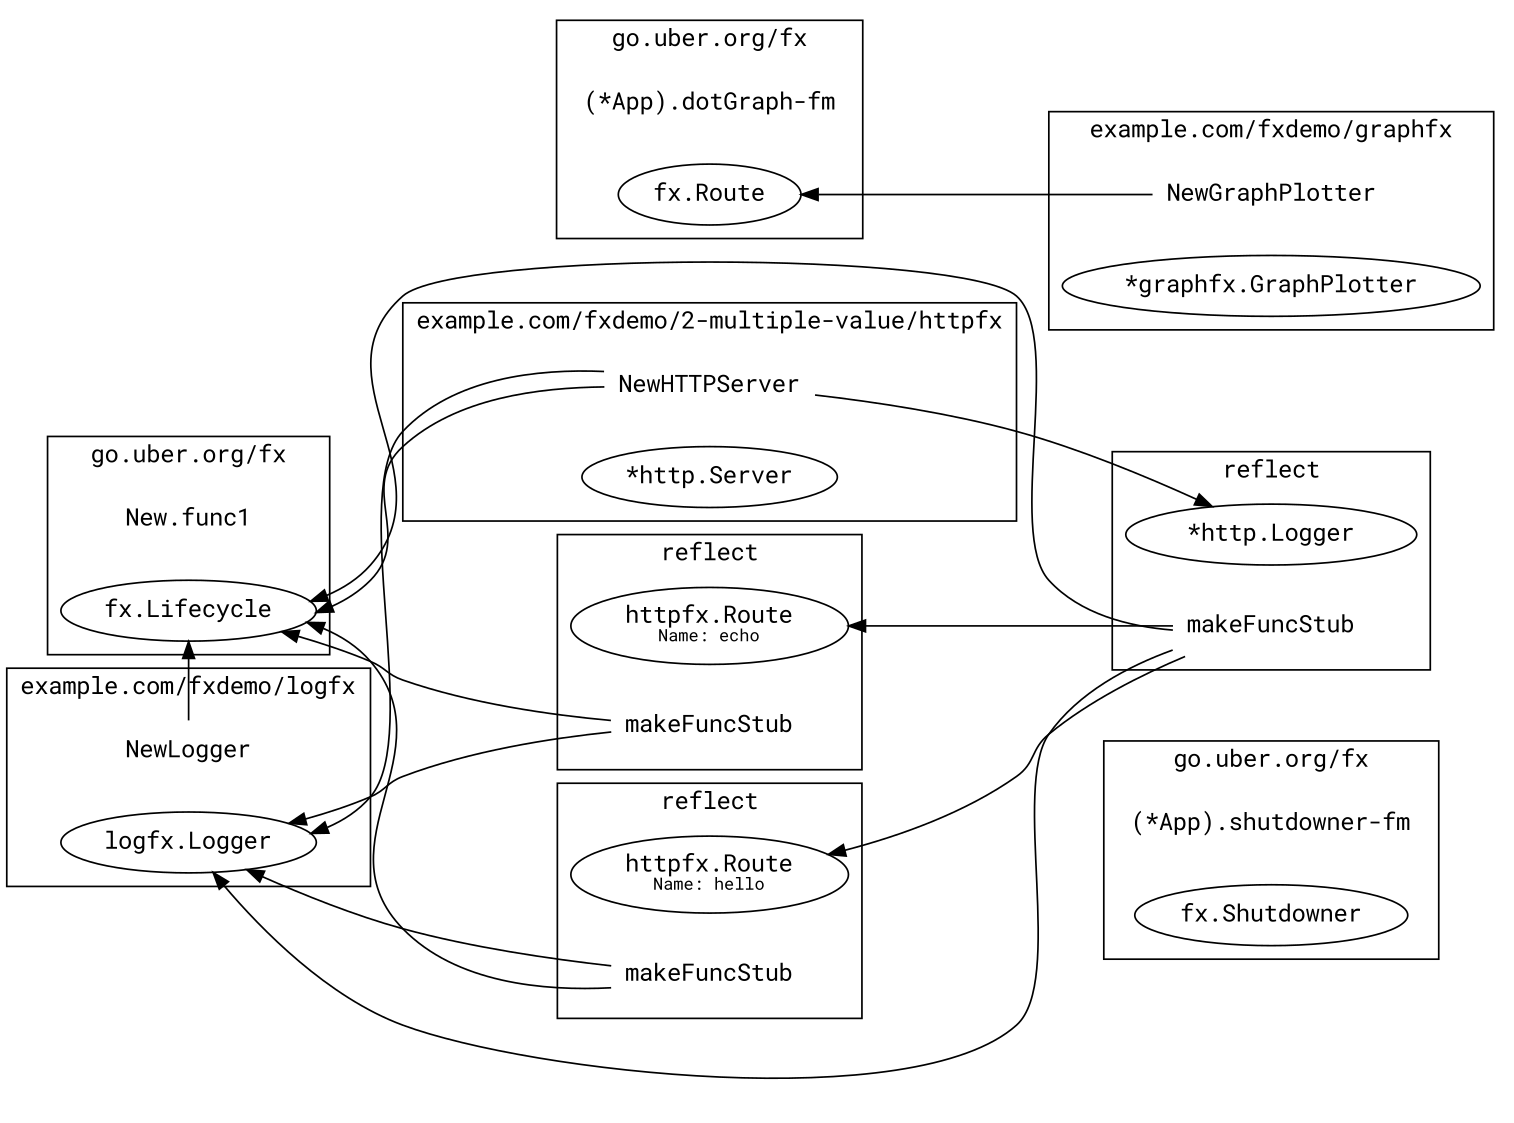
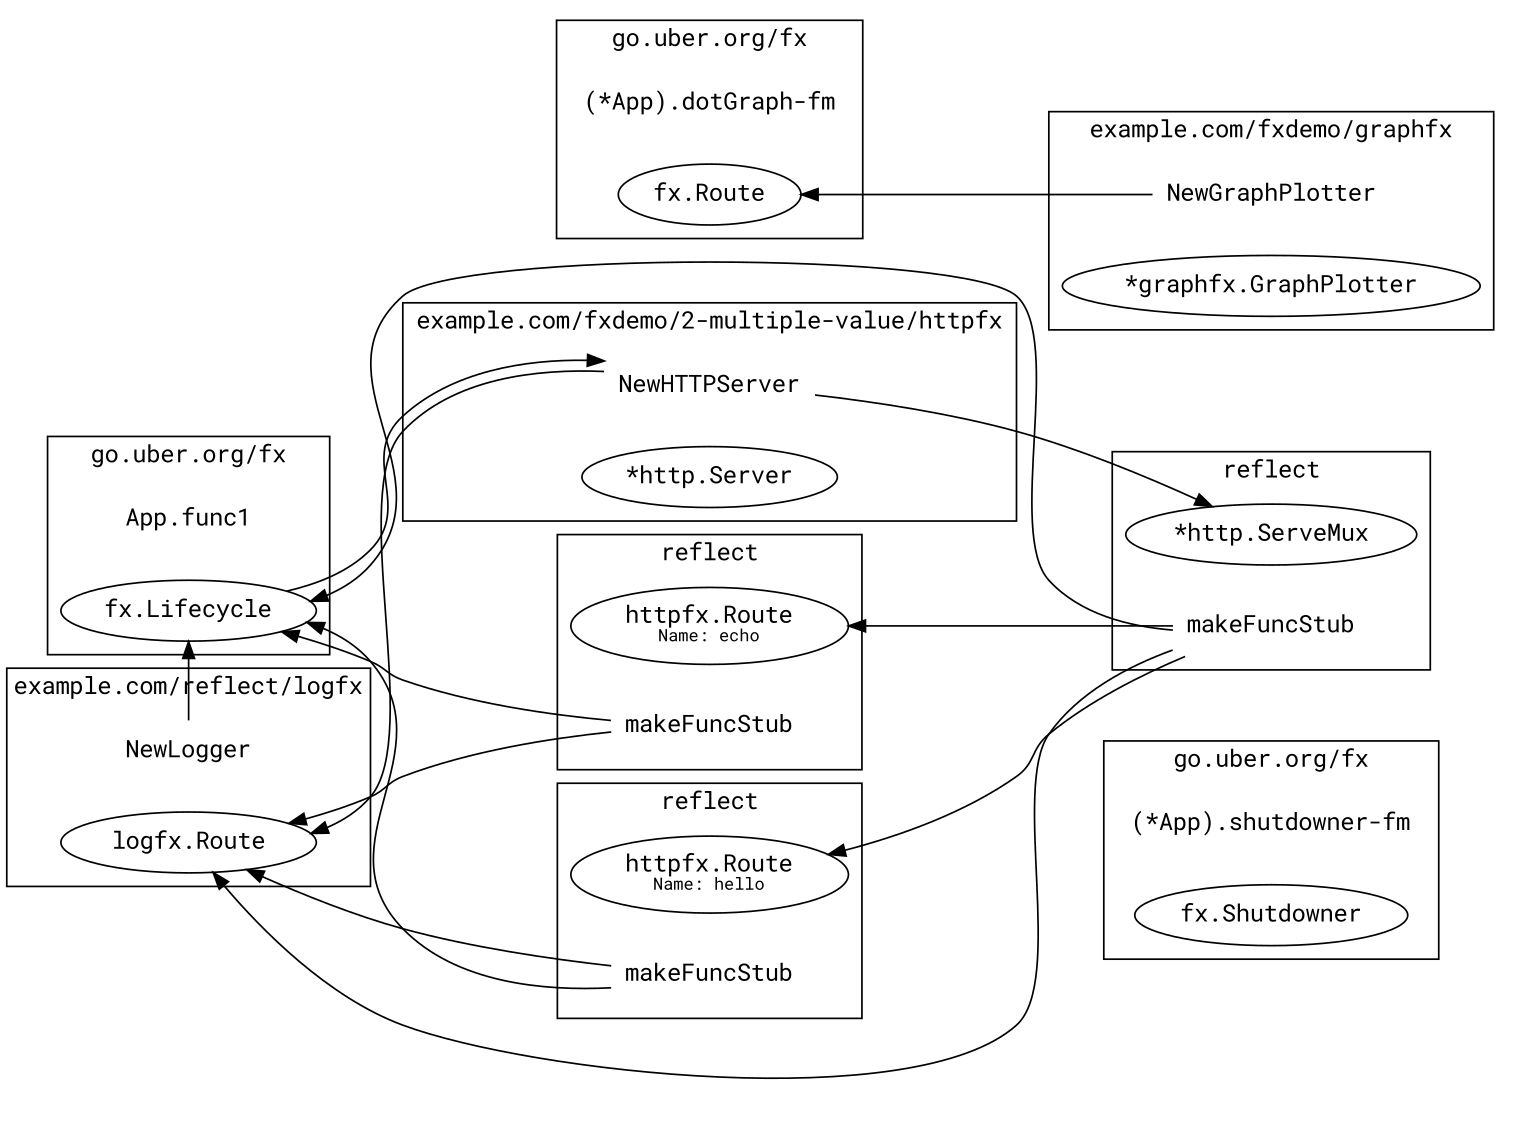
(420, 433) -> (421, 402)
(189, 519) -> (189, 519)
(1271, 535) -> (1271, 535)
(189, 688) -> (189, 688)
(189, 842) -> (189, 842)
